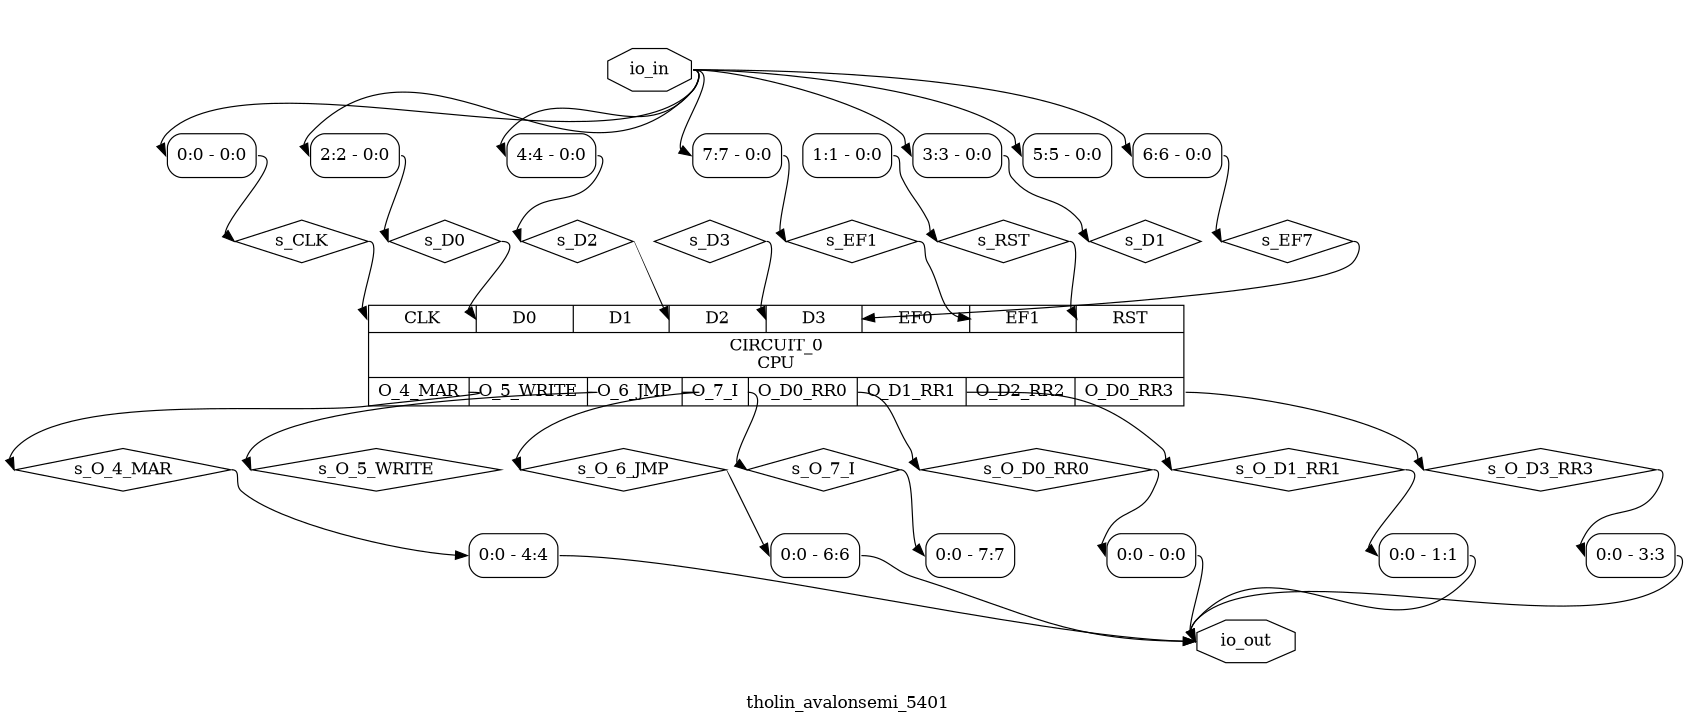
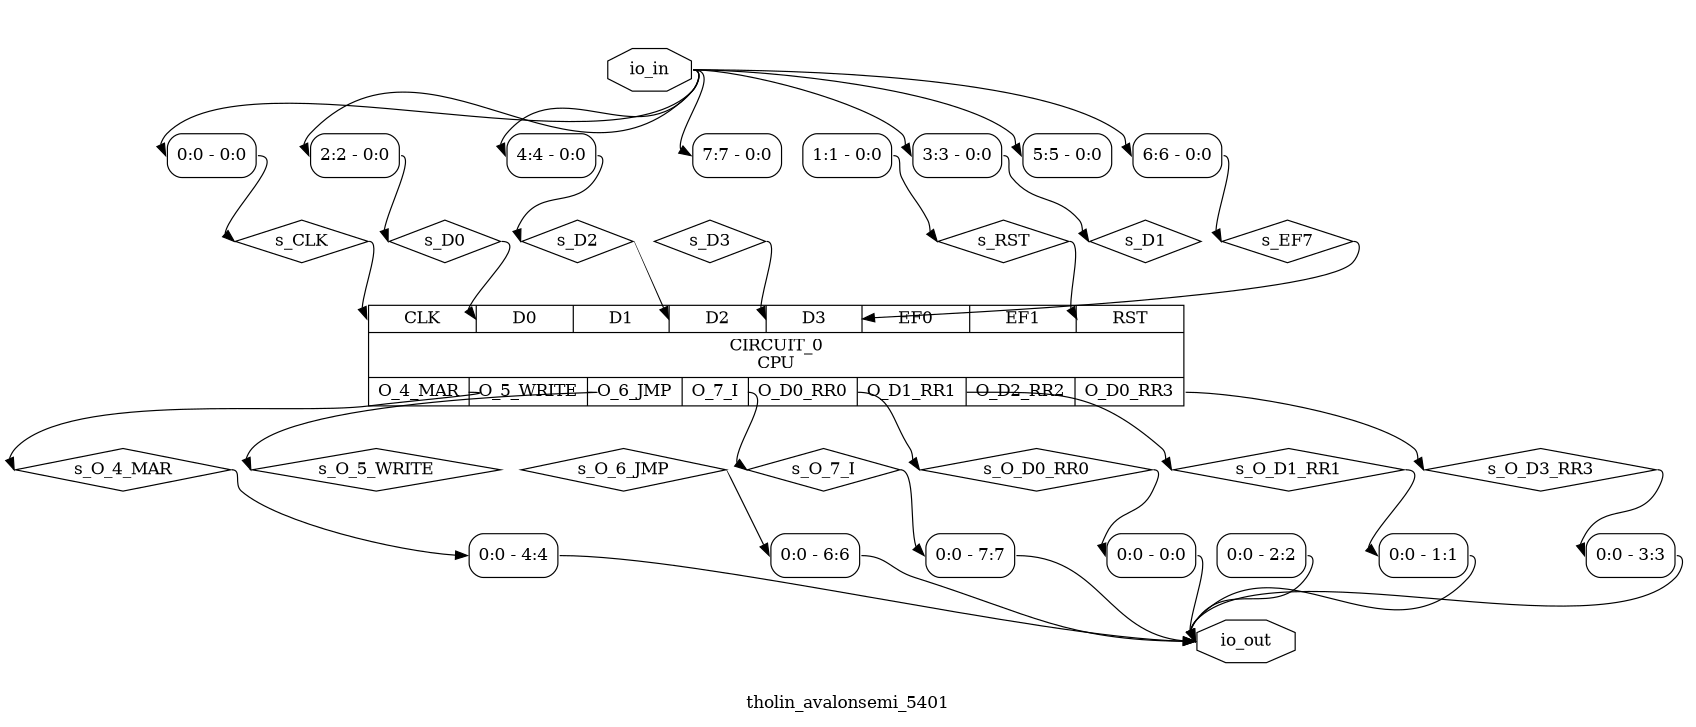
(852, 241) -> none
(607, 406) -> none
none -> (1261, 556)
none -> (1101, 594)
